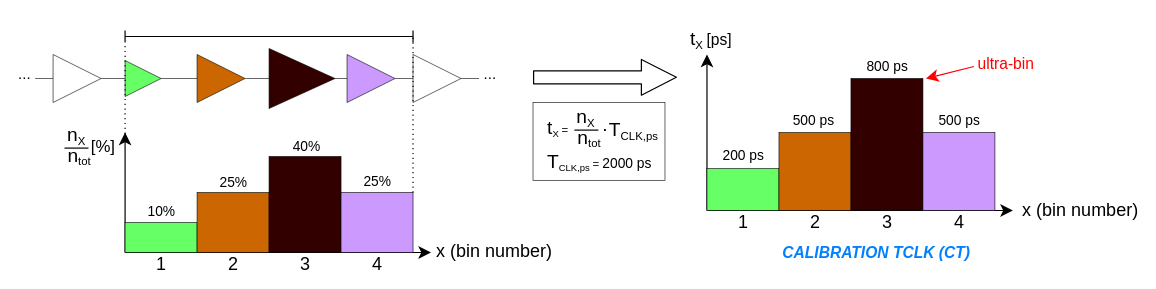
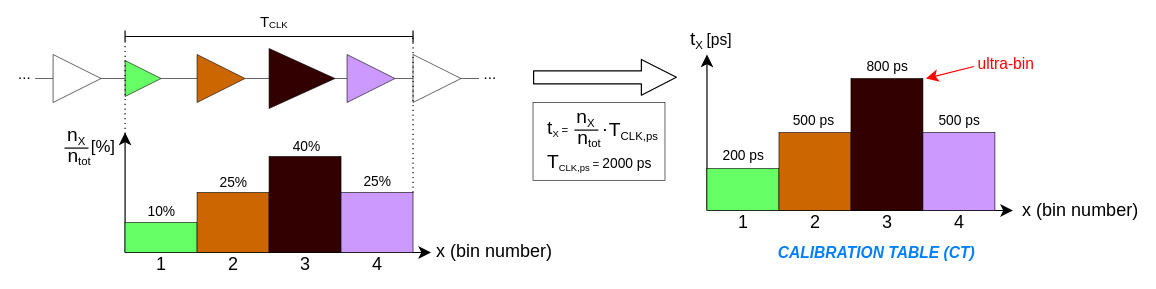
none -> (274, 21)
(877, 252) -> (877, 252)
